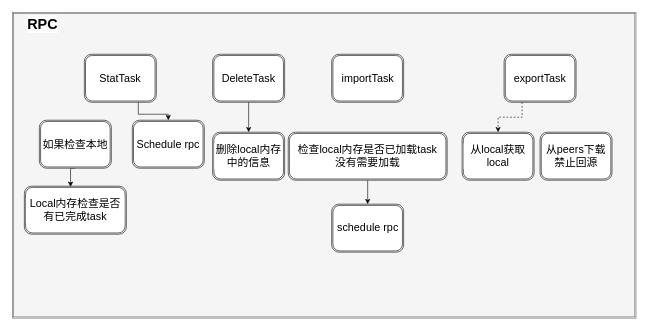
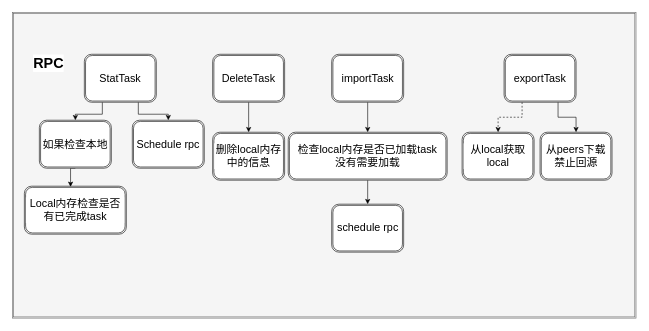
(42, 24) -> (48, 63)
none -> (76, 114)
none -> (576, 119)
none -> (368, 126)
